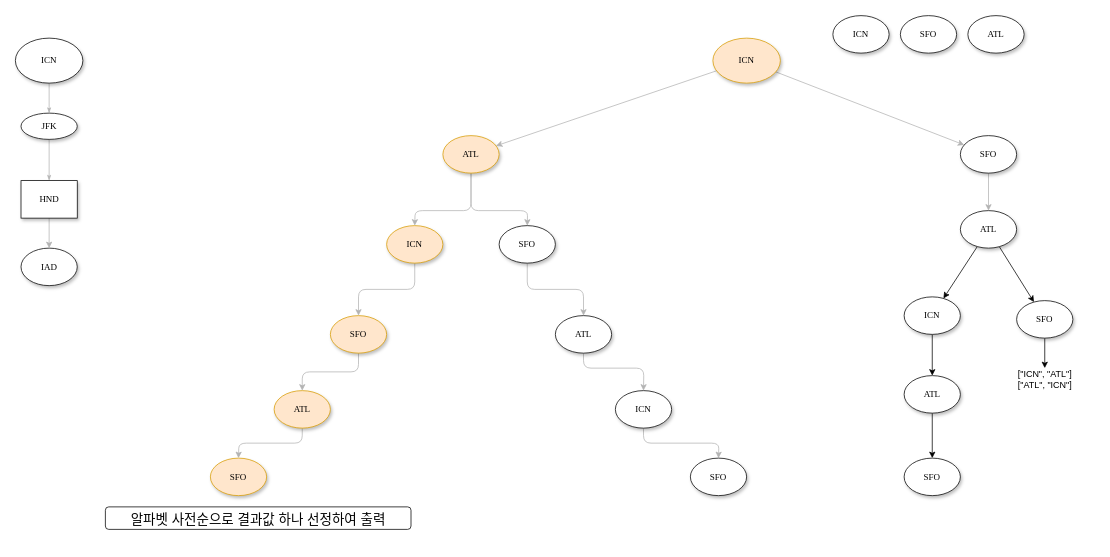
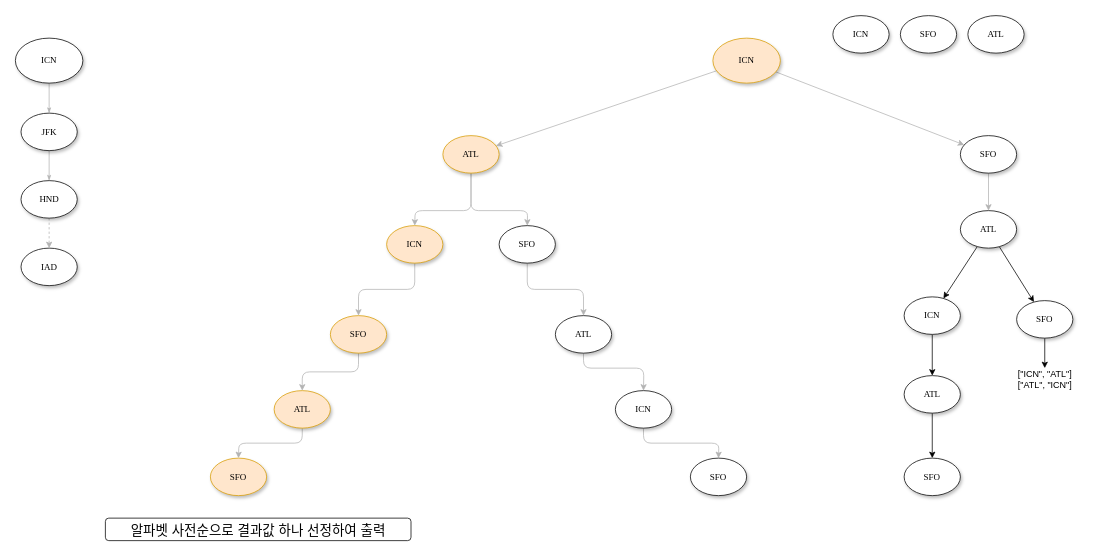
(49, 126) -> (49, 132)
(49, 199) -> (49, 199)
(49, 230) -> (49, 230)
(258, 518) -> (258, 529)
